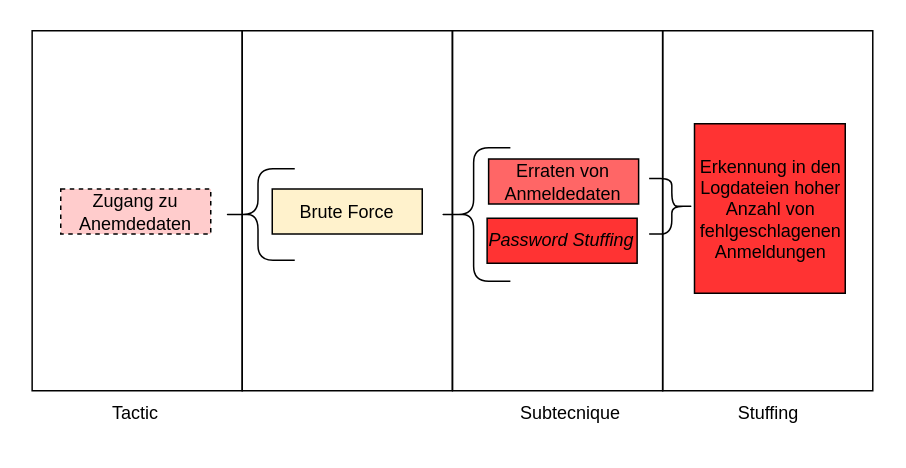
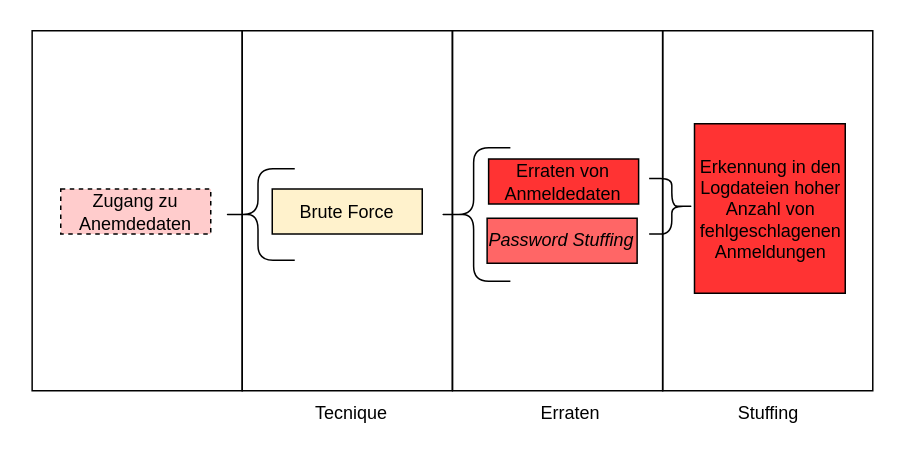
(564, 182) -> (564, 182)
(562, 241) -> (562, 241)
(136, 413) -> none
none -> (352, 413)
(571, 413) -> (571, 413)
